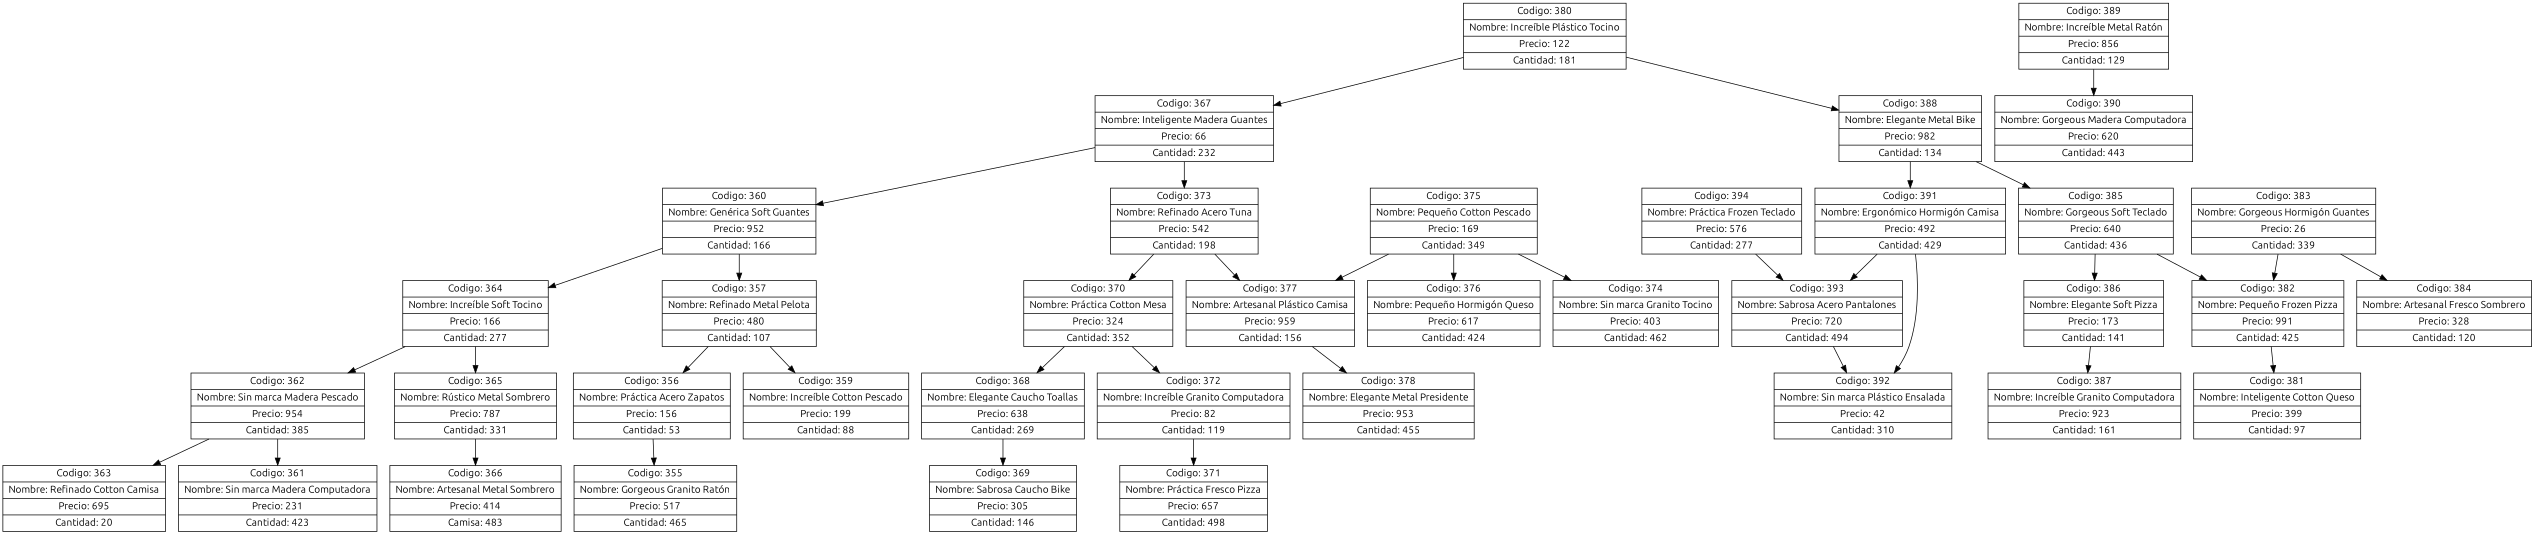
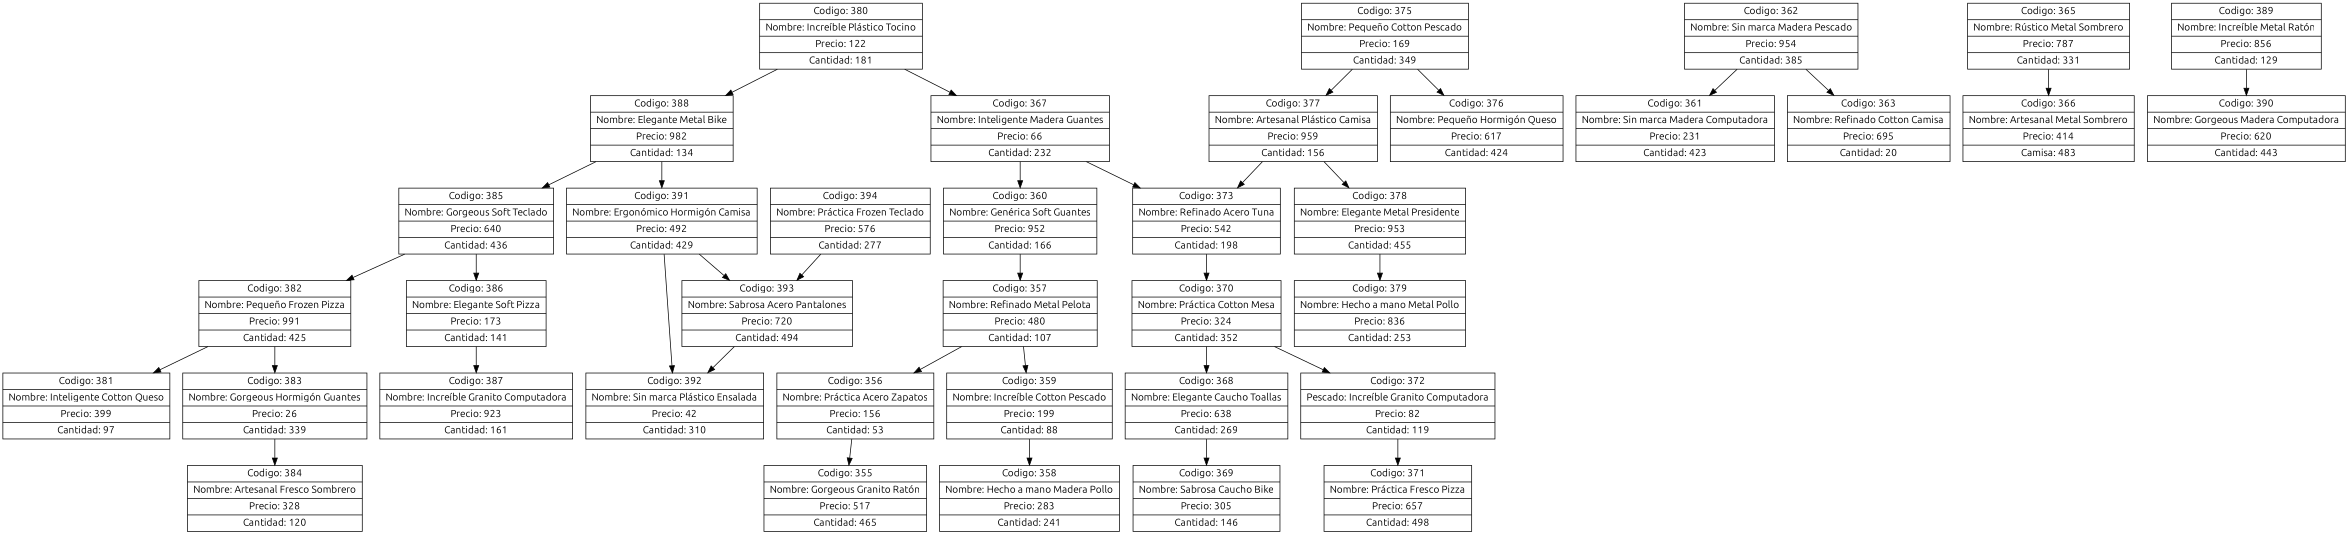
(2276, 264) -> (275, 356)
(1225, 265) -> (1252, 172)
(476, 314) -> none
none -> (1380, 314)
(1636, 314) -> none
(1194, 397) -> (1398, 397)
none -> (1029, 498)
